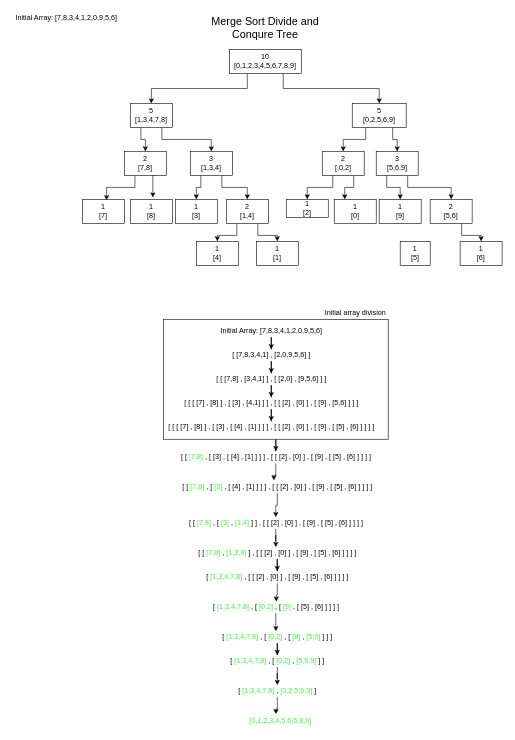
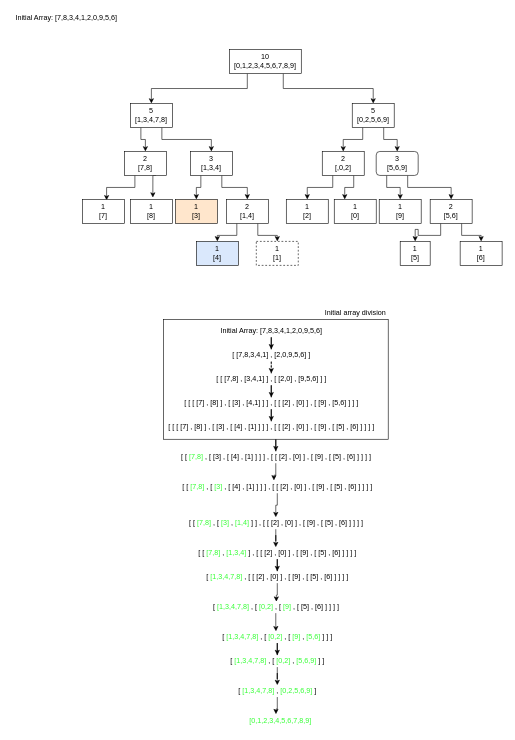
(266, 29) -> none
(380, 116) -> (374, 116)
(398, 164) -> (398, 164)
(308, 209) -> (308, 212)
(197, 212) -> (197, 212)
none -> (428, 236)
(218, 254) -> (218, 254)
(278, 254) -> (278, 254)
(272, 370) -> (272, 370)
(281, 722) -> (281, 722)
